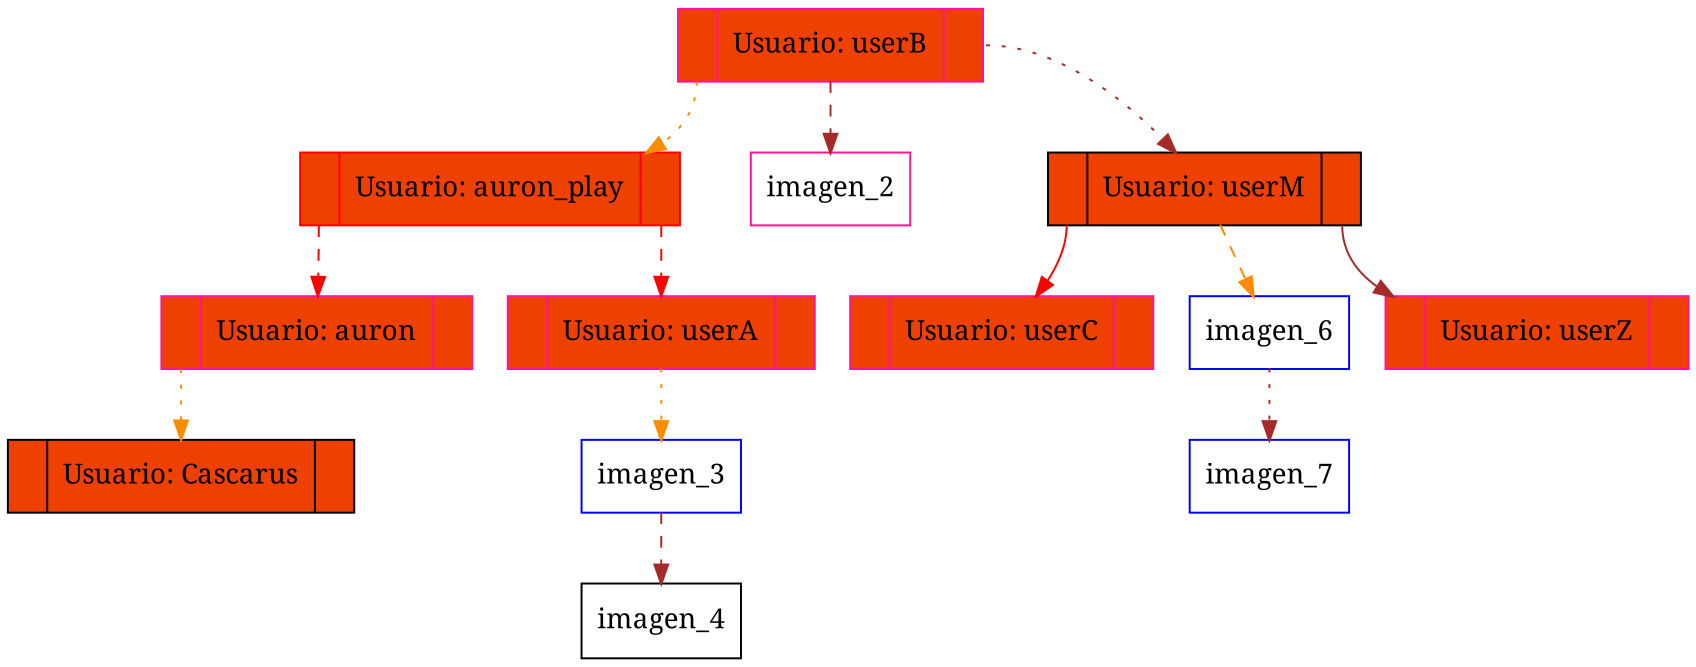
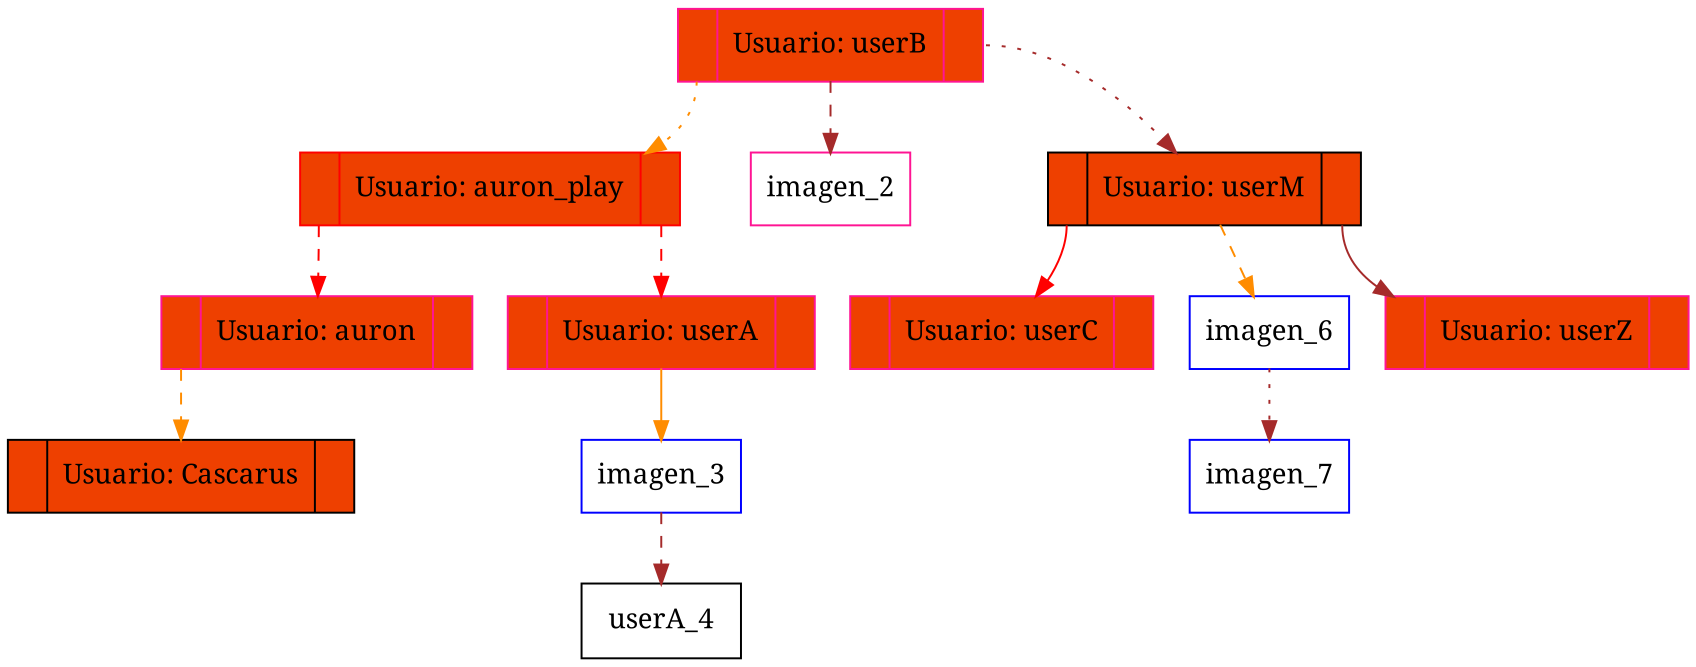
(181, 395) -> (181, 395)
(661, 395) -> (661, 395)
(661, 621) -> (661, 621)
